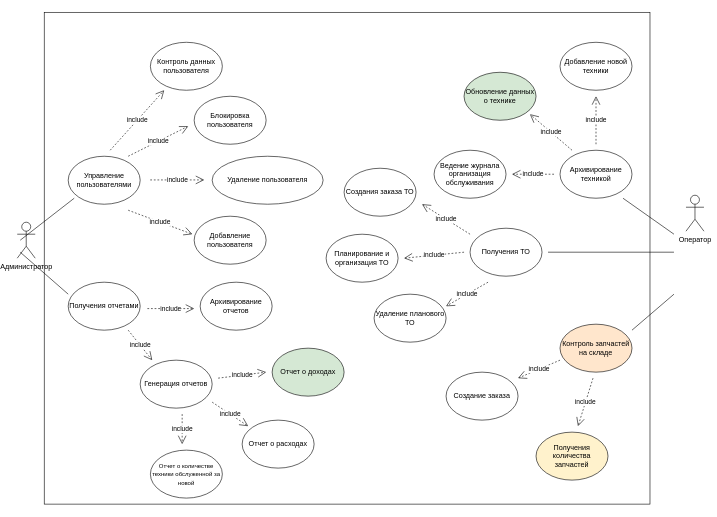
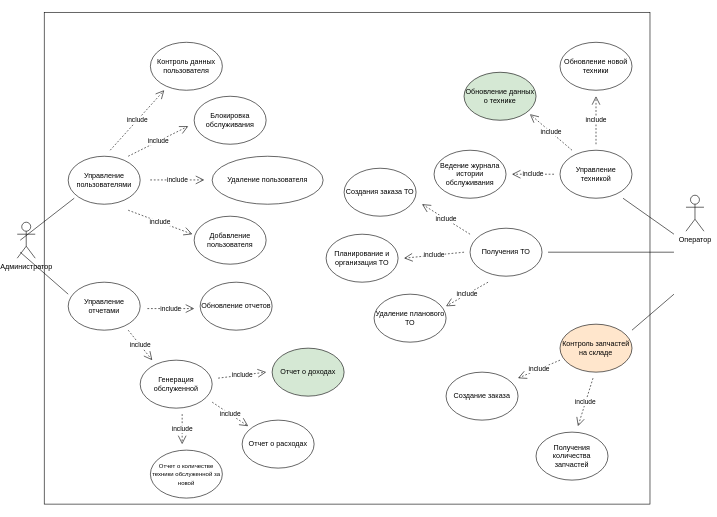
(596, 66) -> (596, 66)
(230, 120) -> (230, 120)
(470, 174) -> (470, 174)
(596, 174) -> (596, 174)
(104, 306) -> (104, 306)
(236, 306) -> (236, 306)
(176, 384) -> (176, 384)
(572, 456) -> (572, 456)
